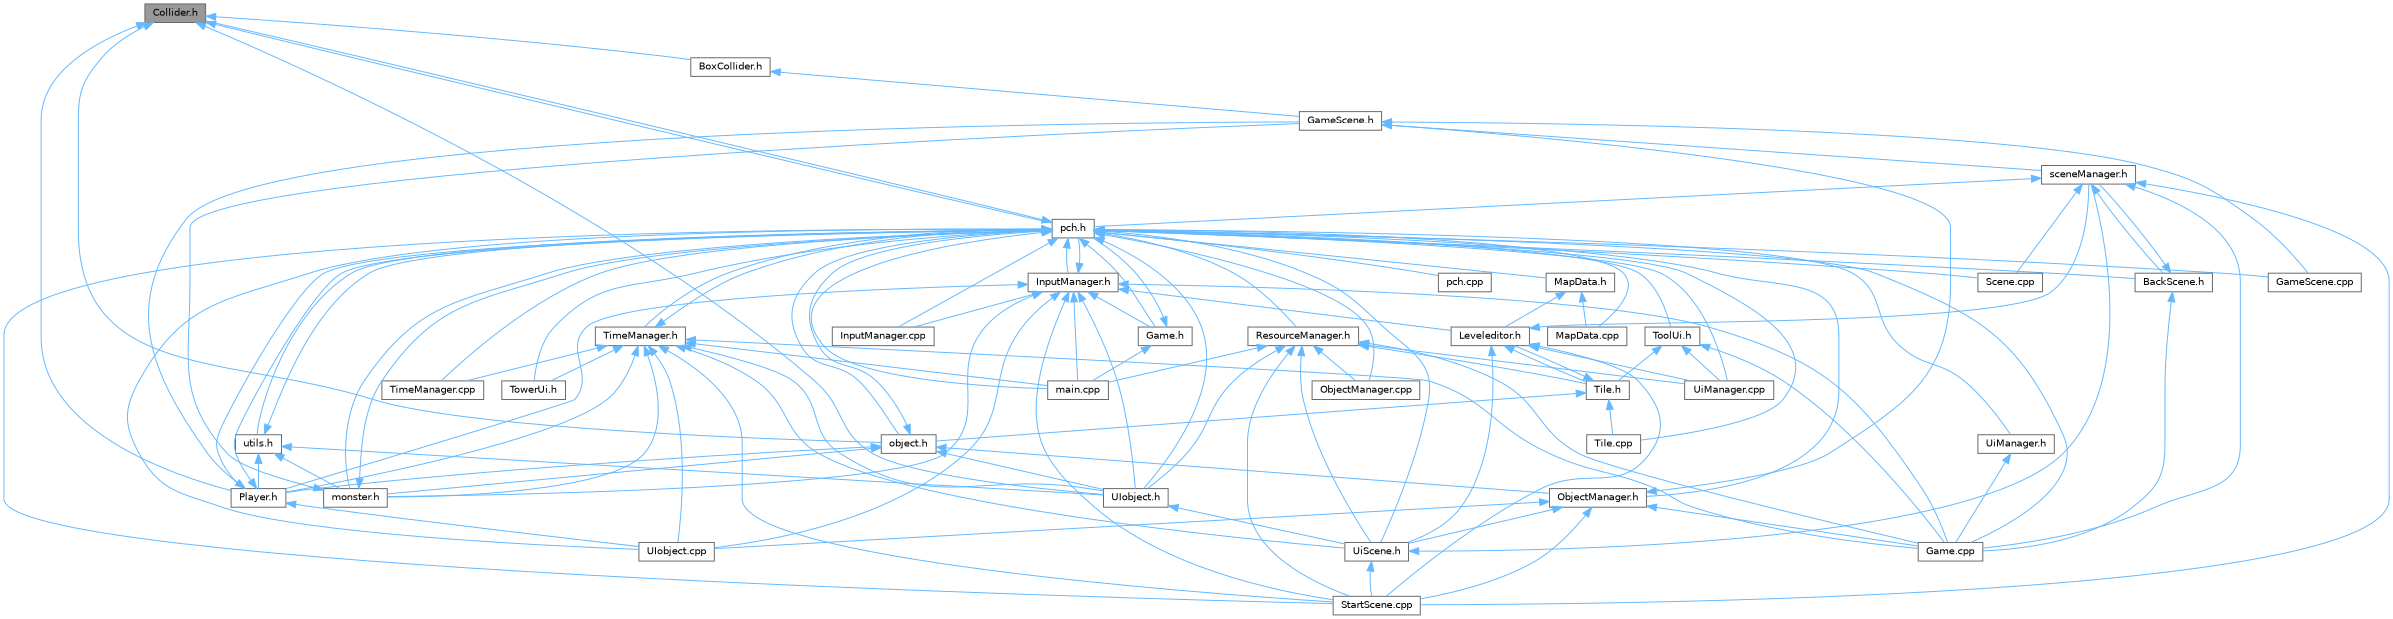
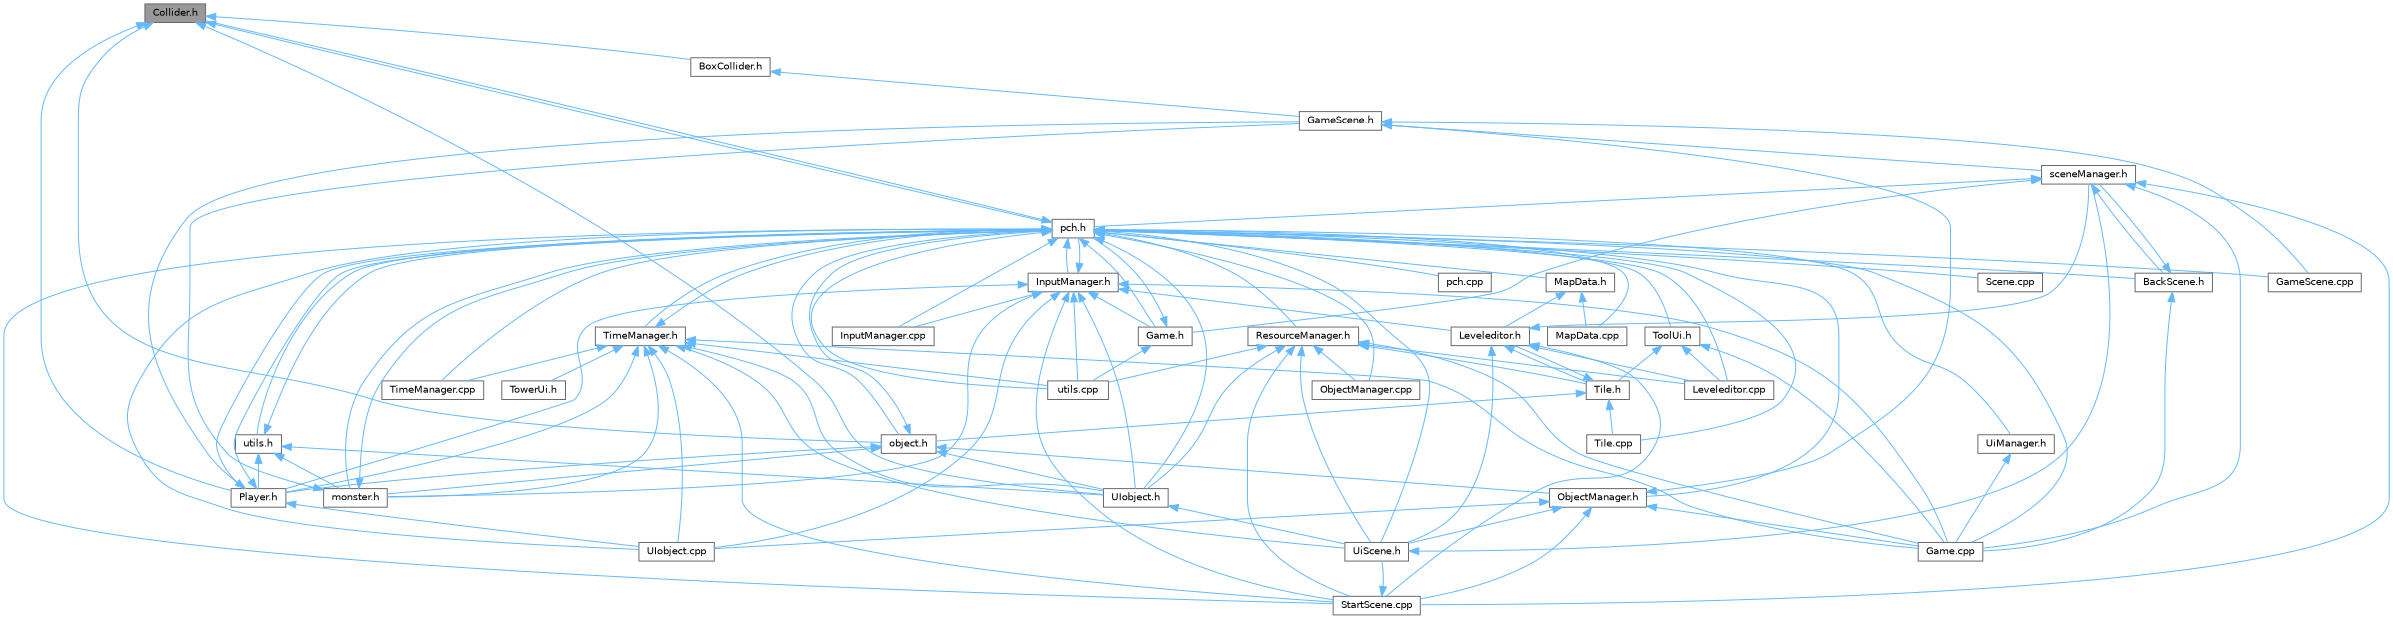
(2046, 233) -> (1569, 264)
(735, 265) -> none
(1078, 390) -> (1078, 390)
(1729, 390) -> (1729, 390)
(1370, 584) -> (1383, 574)
